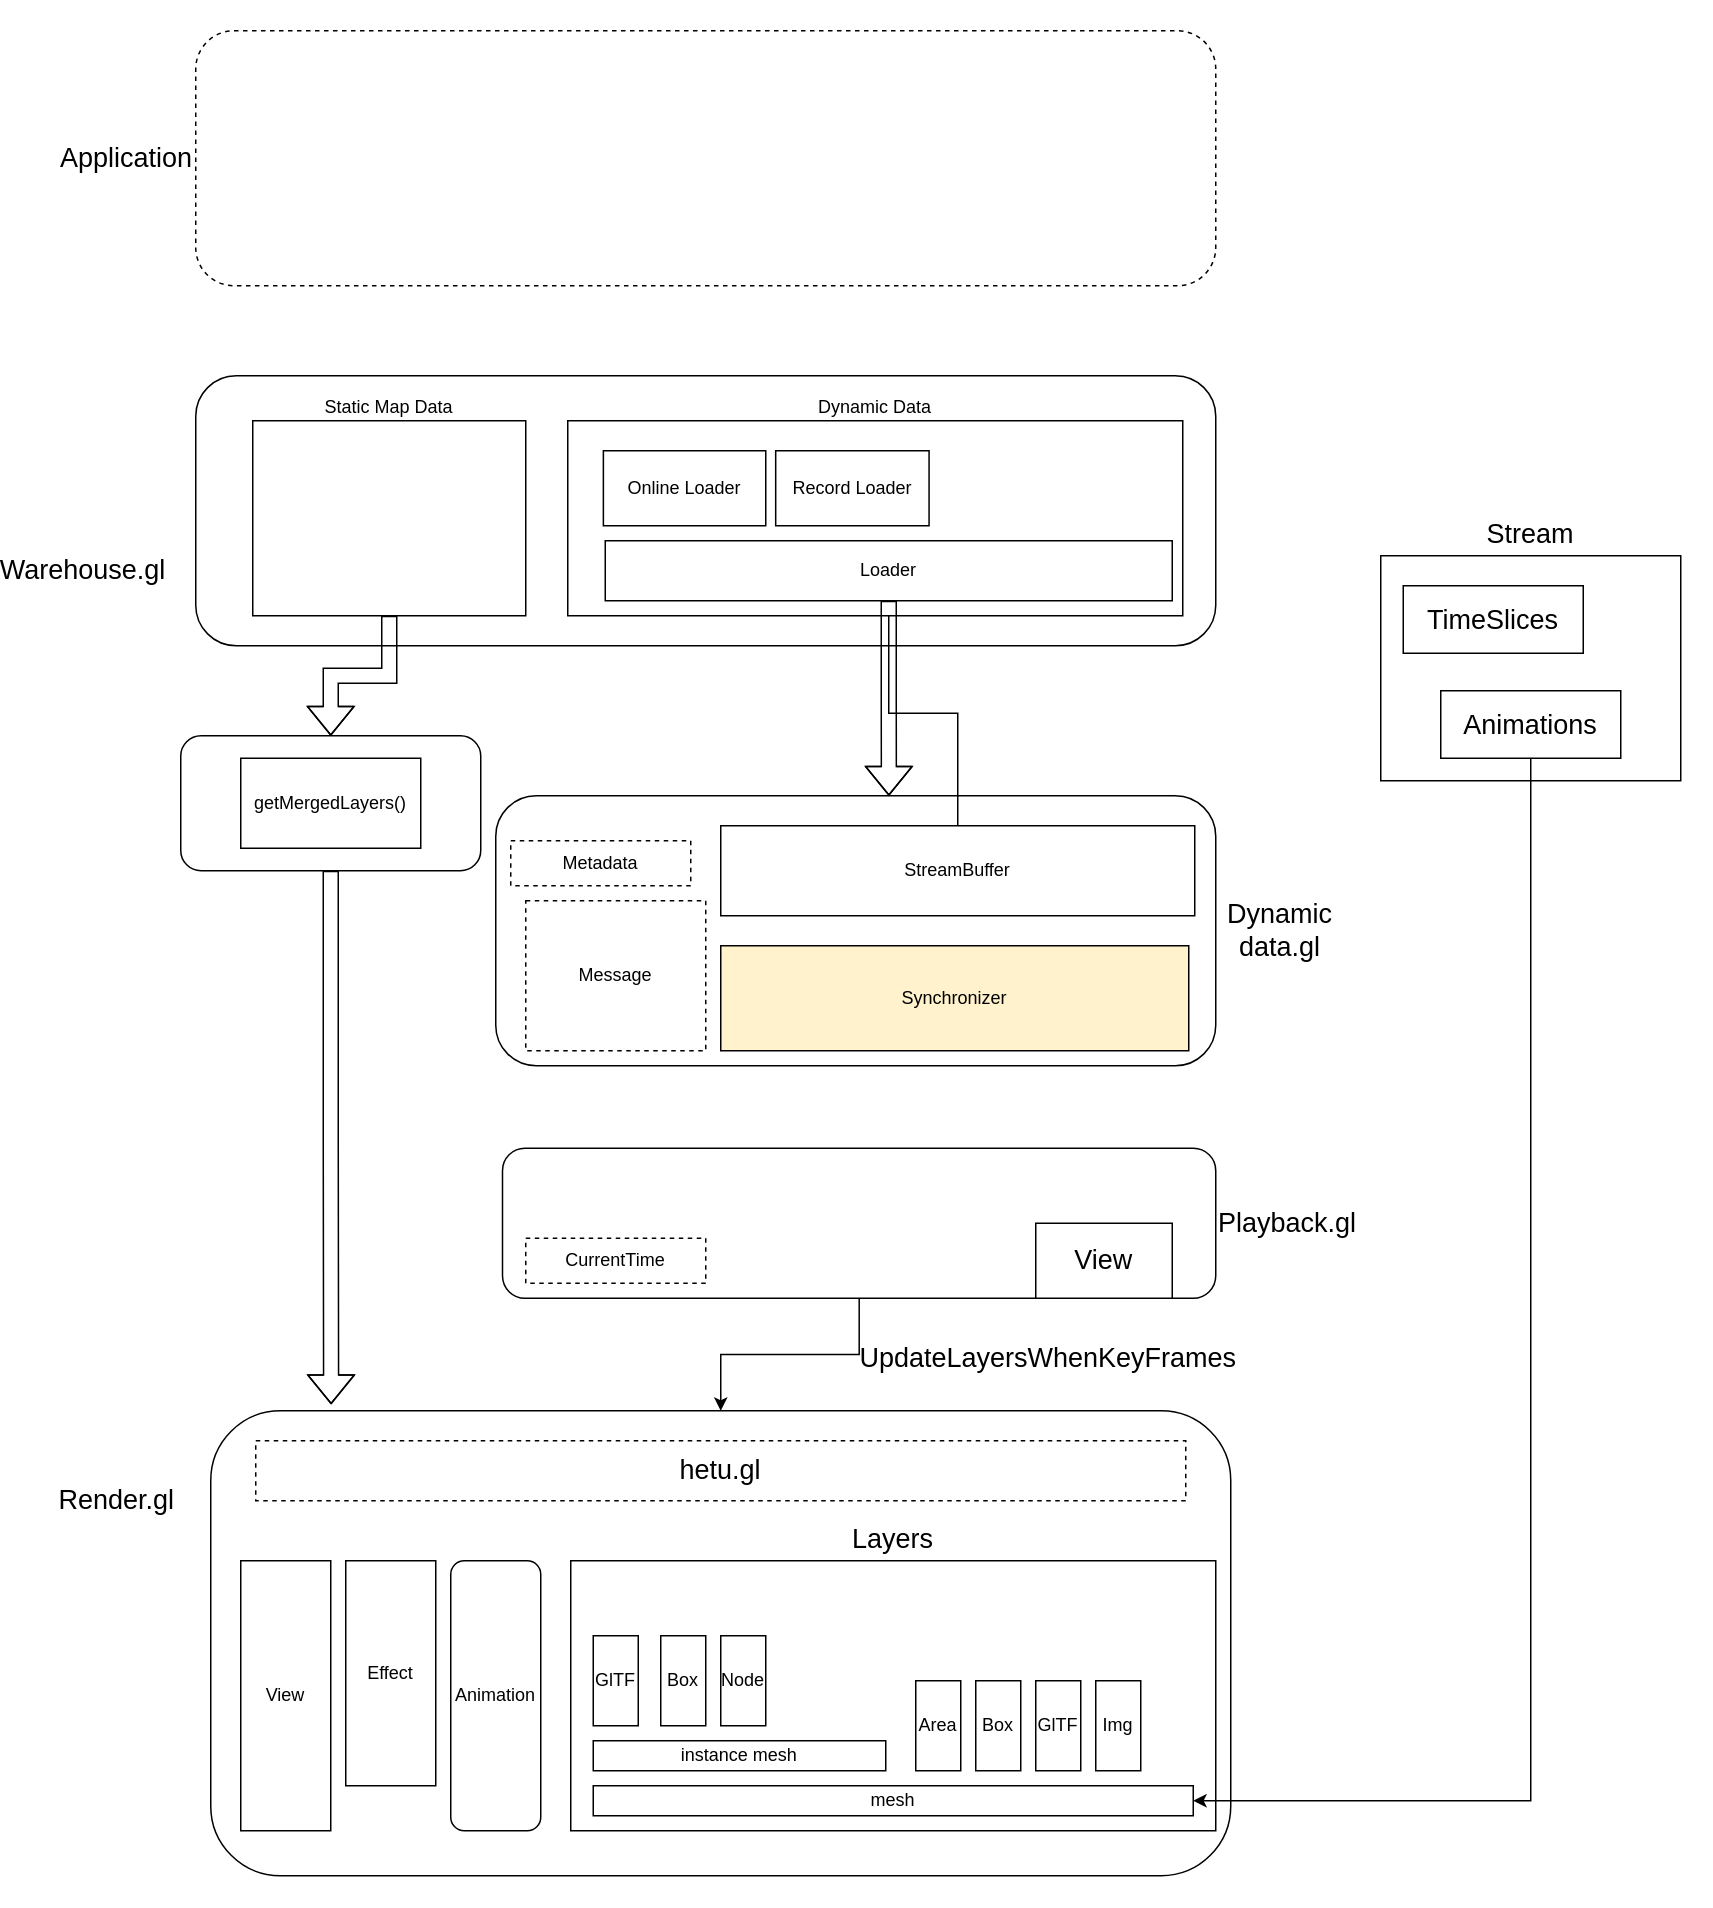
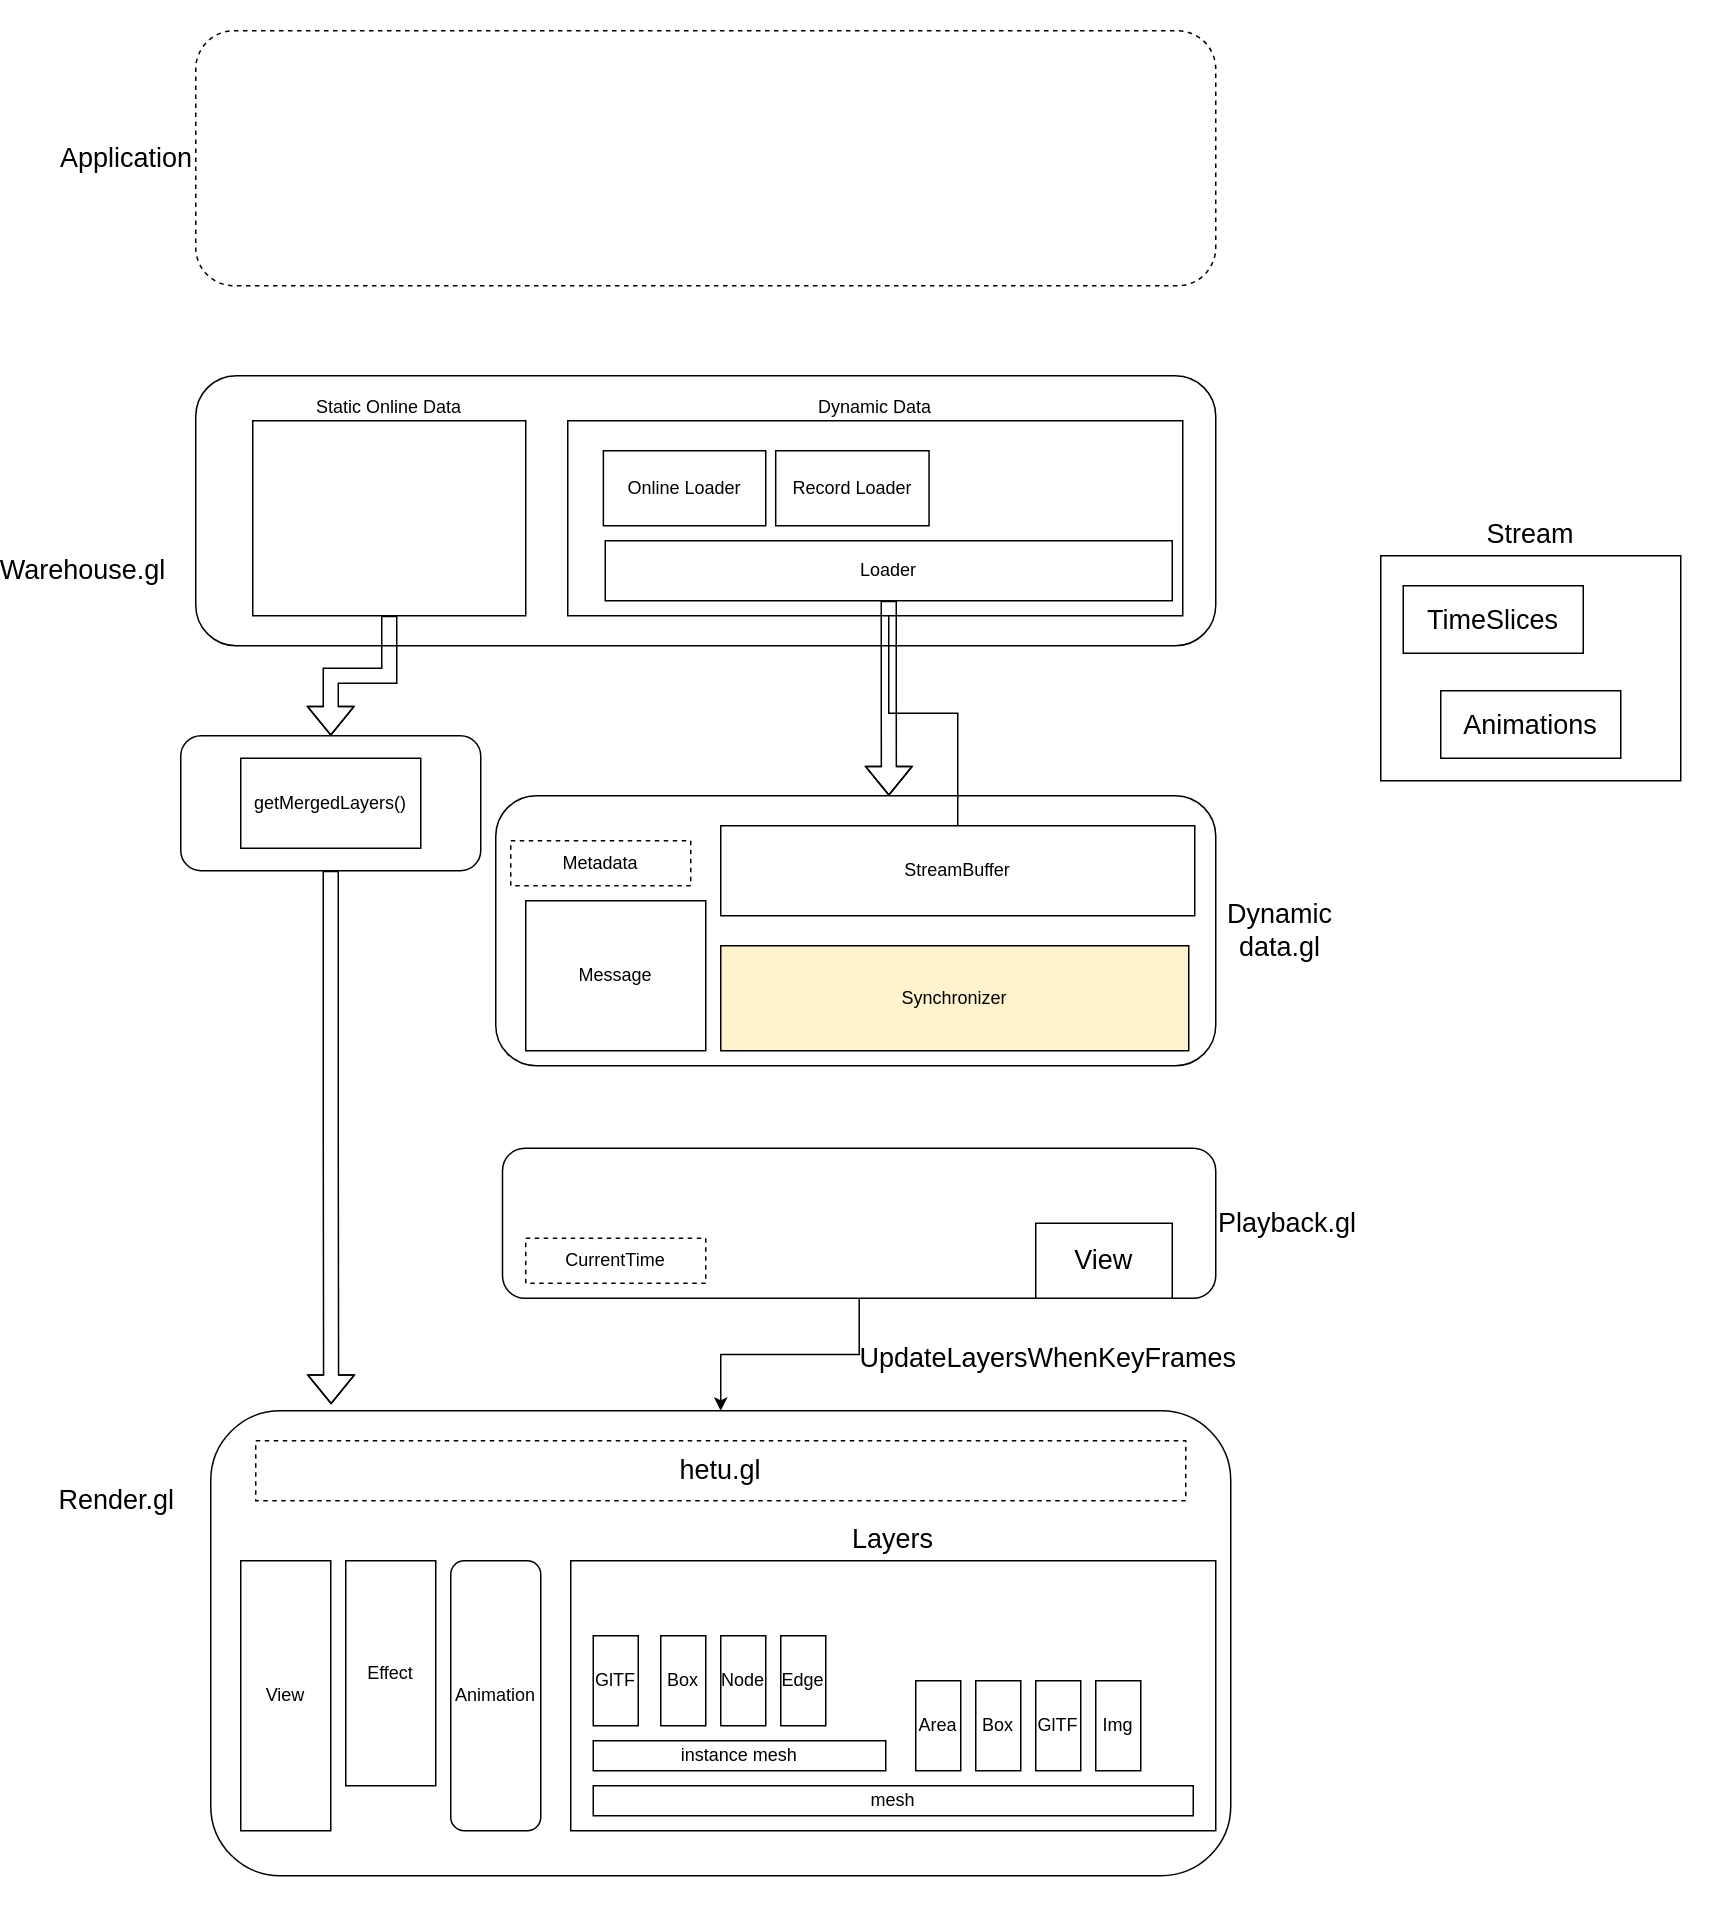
(389, 405) -> (389, 405)
(616, 976) -> (616, 976)
(1531, 1443) -> none
none -> (803, 1681)
